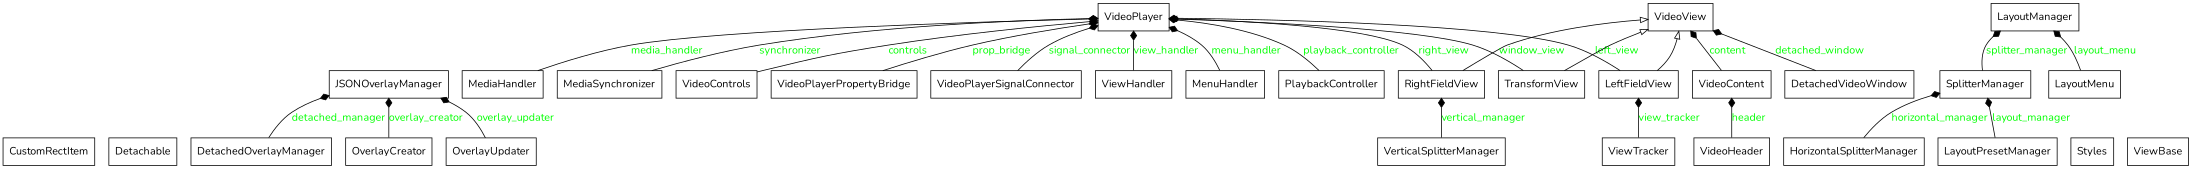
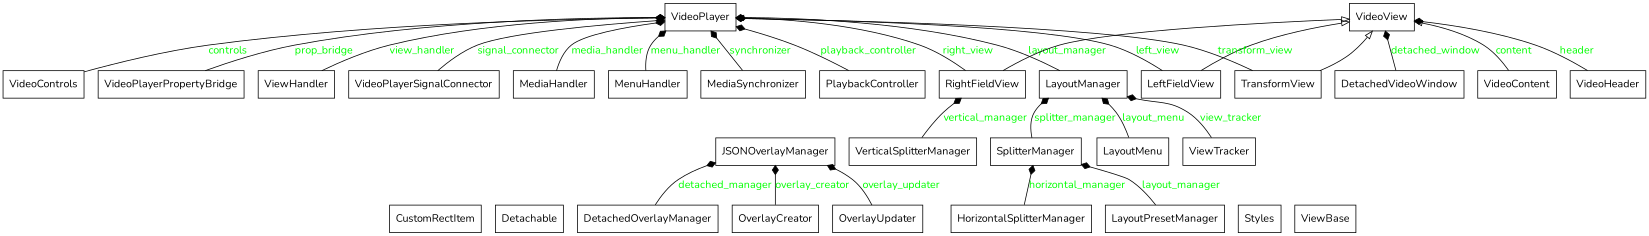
none -> (914, 29)
(1532, 51) -> (1255, 51)
(1709, 54) -> (1470, 38)
(1639, 123) -> (1180, 108)
(1732, 123) -> (1508, 37)
